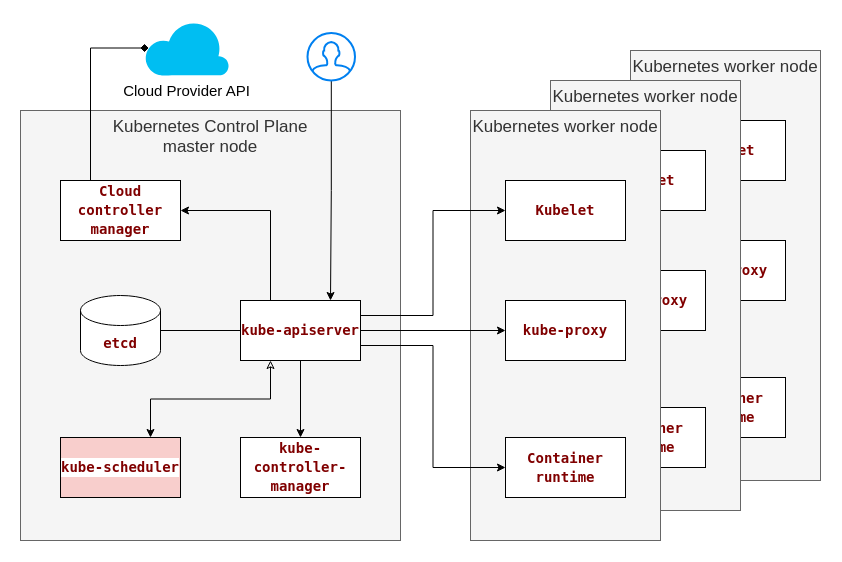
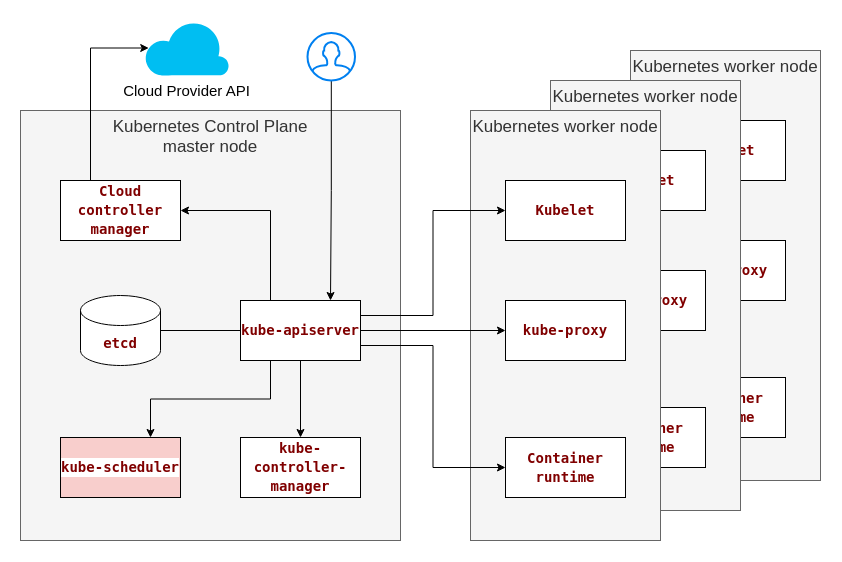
(140, 48) -> (140, 48)
(271, 368) -> (271, 366)
